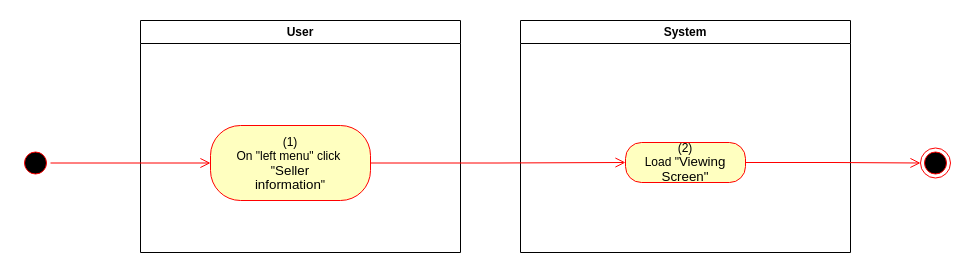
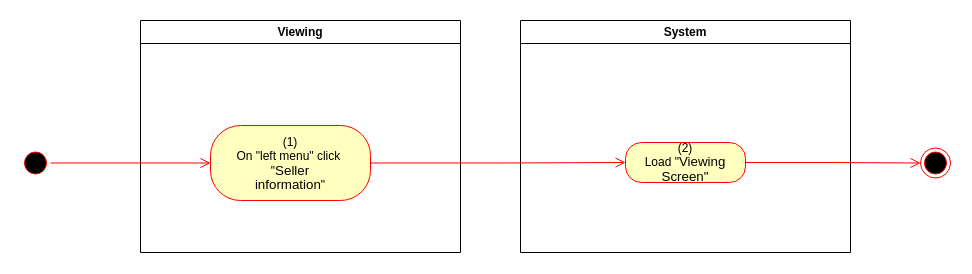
(301, 33) -> (301, 33)
